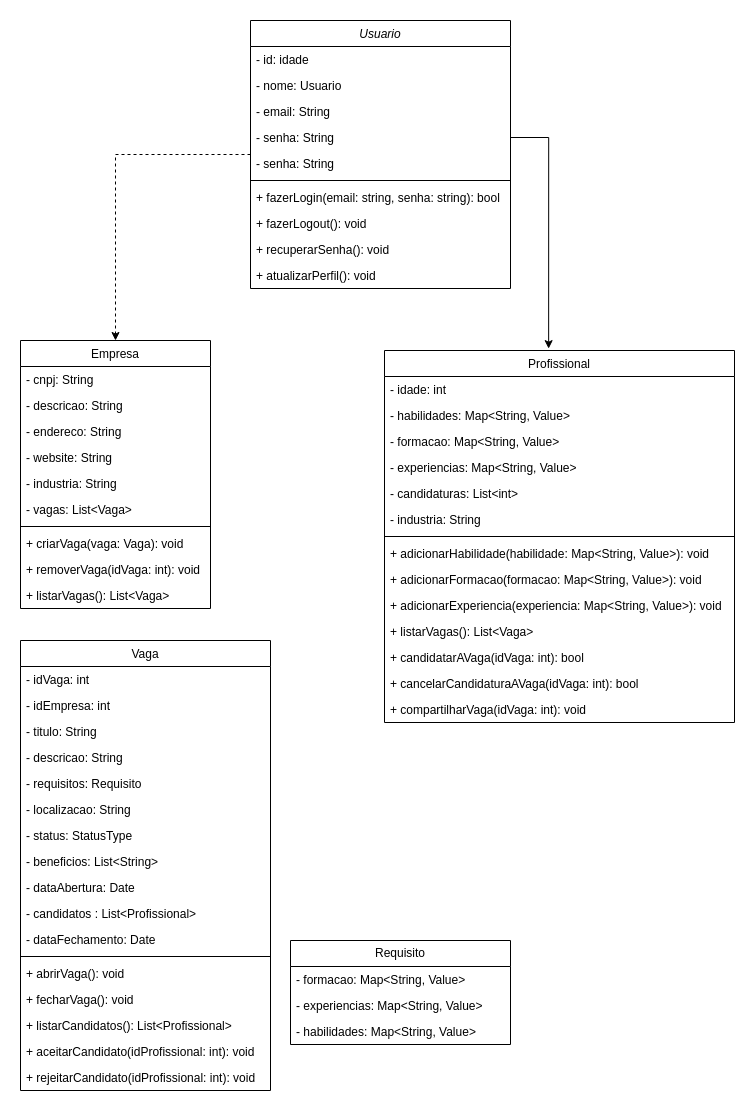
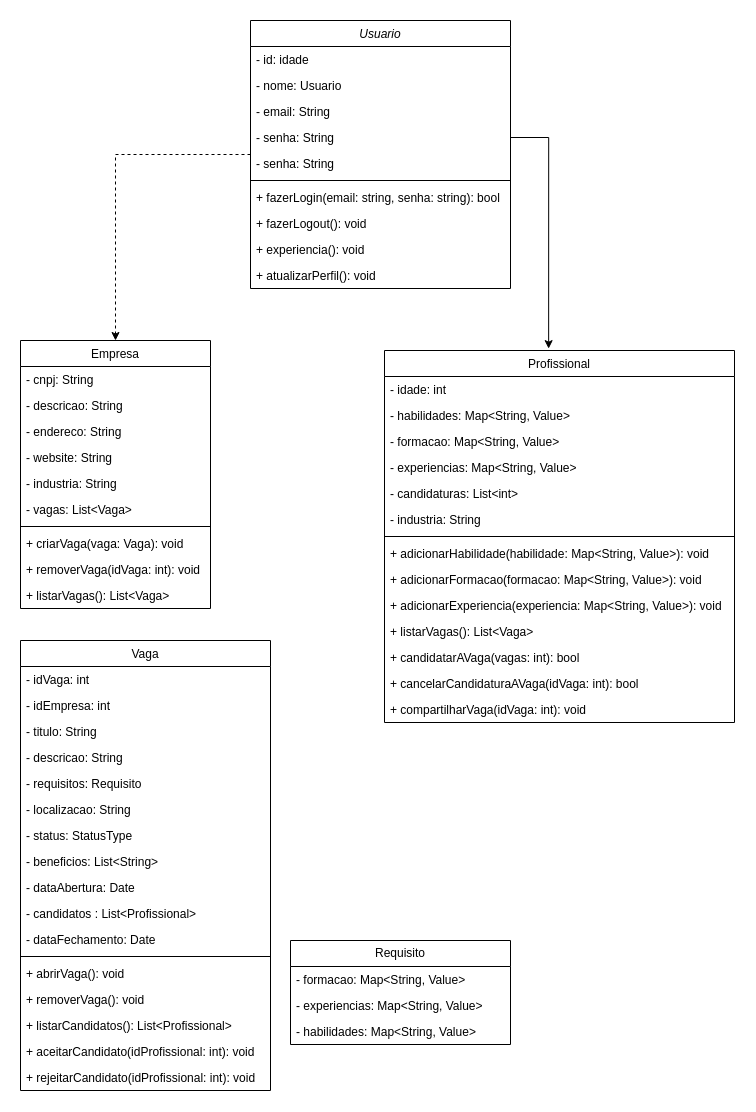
(330, 250) -> (317, 250)
(497, 658) -> (495, 658)
(89, 1000) -> (92, 1000)
